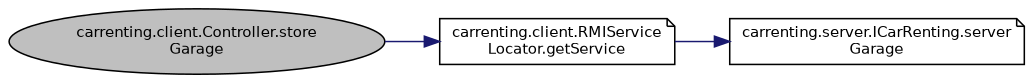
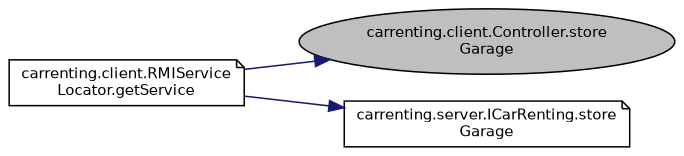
(405, 42) -> (280, 65)
(877, 42) -> (487, 124)
